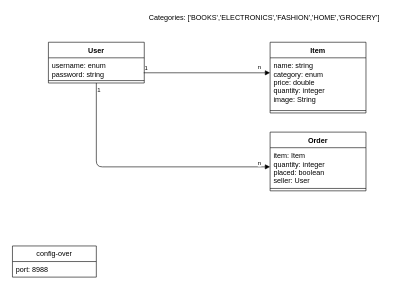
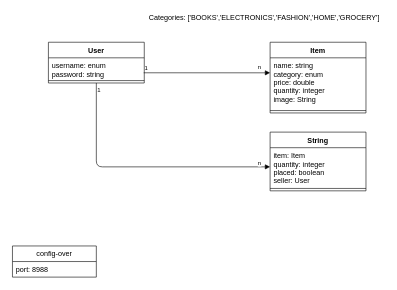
(318, 140) -> (318, 140)
